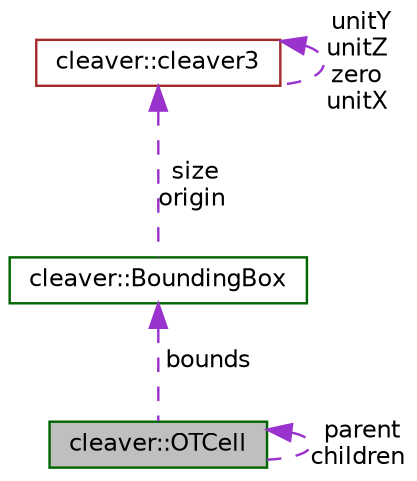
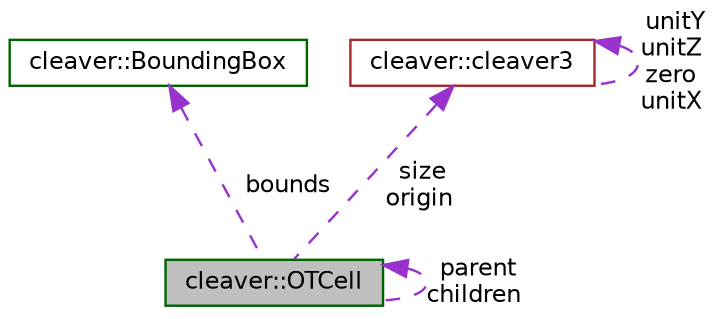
(158, 184) -> (365, 182)
